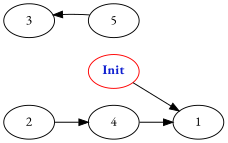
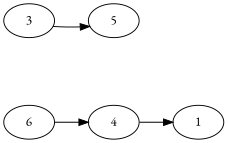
(76, 14) -> (67, 27)
(114, 71) -> none
(29, 122) -> (29, 122)
